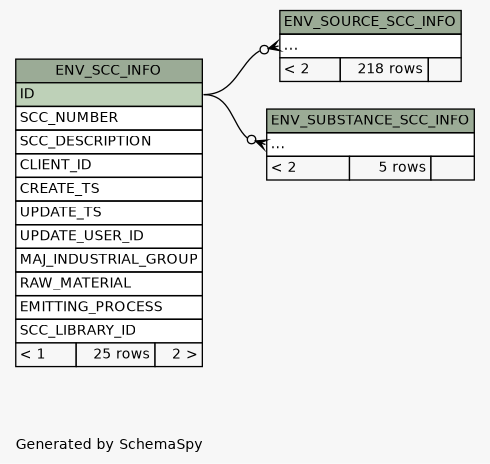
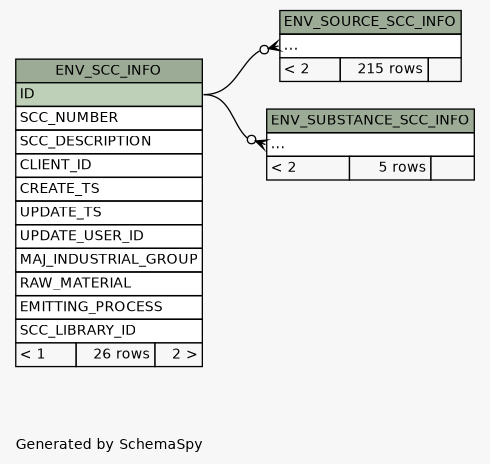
(391, 69) -> (391, 69)
(122, 354) -> (122, 354)
